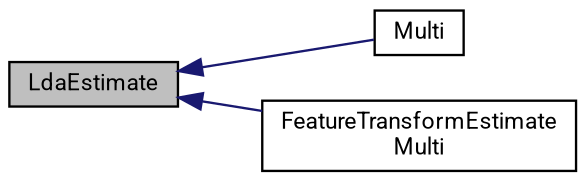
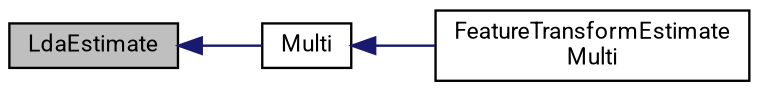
(232, 106) -> (405, 46)
